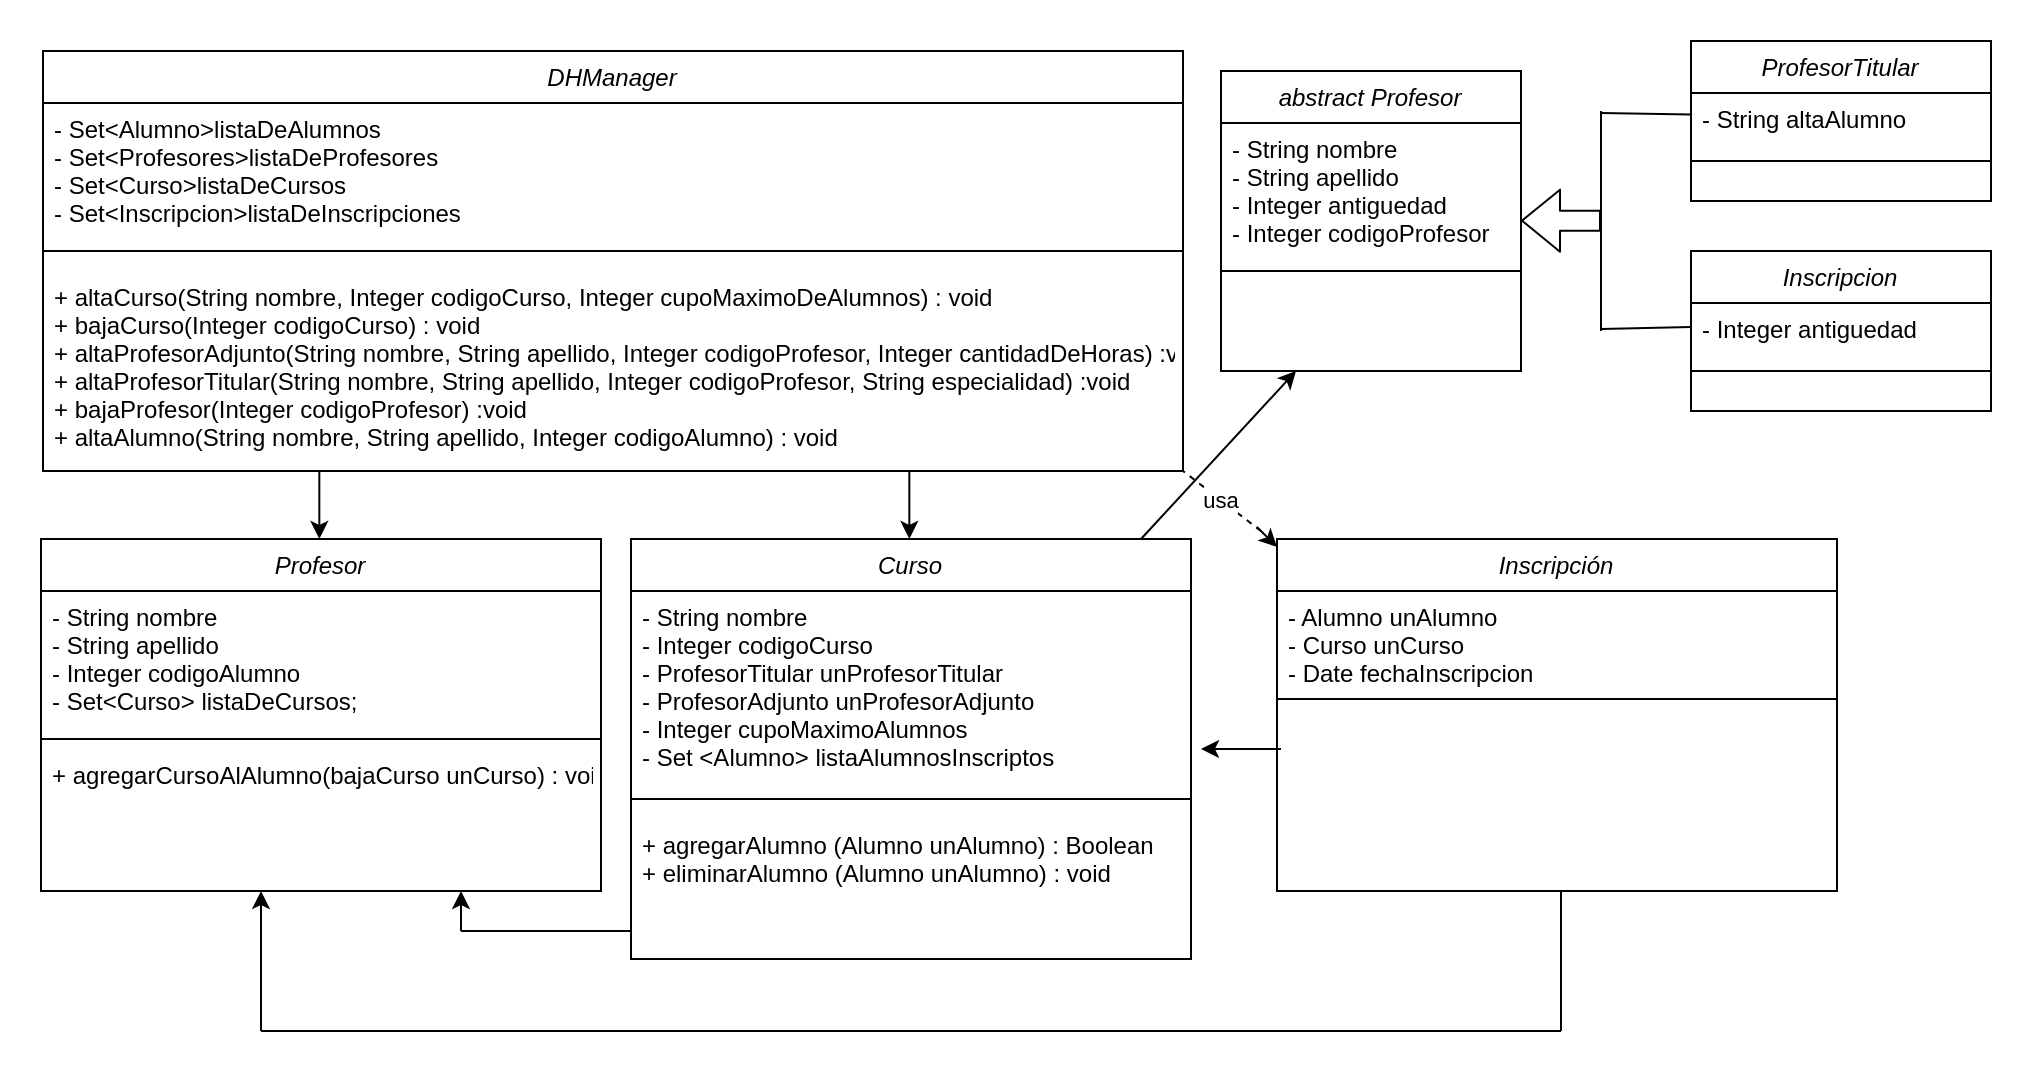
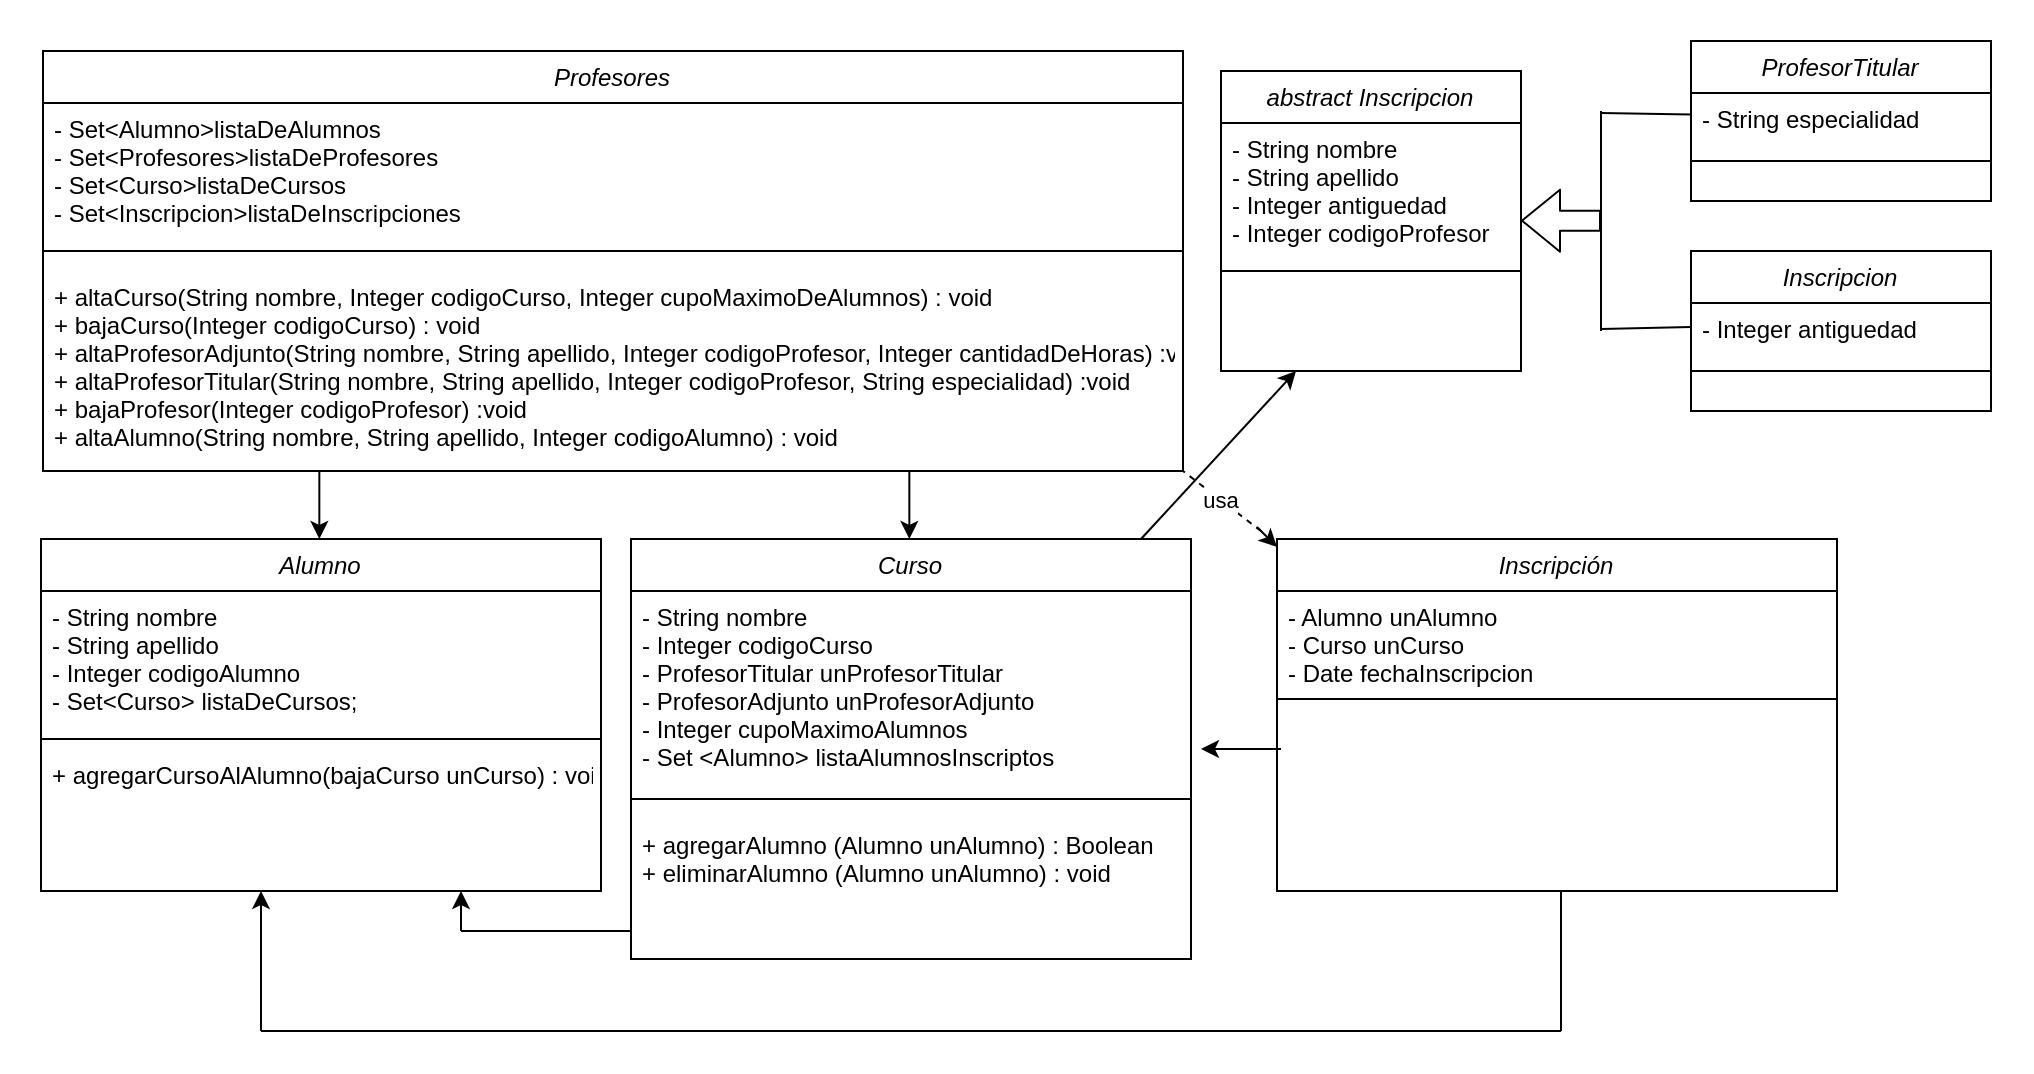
(612, 78) -> (612, 78)
(1370, 98) -> (1370, 98)
(1814, 120) -> (1824, 120)
(320, 566) -> (320, 566)
